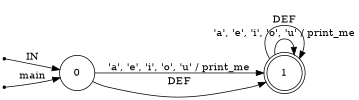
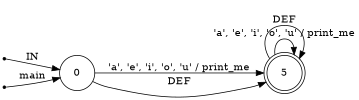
(285, 73) -> (285, 73)
